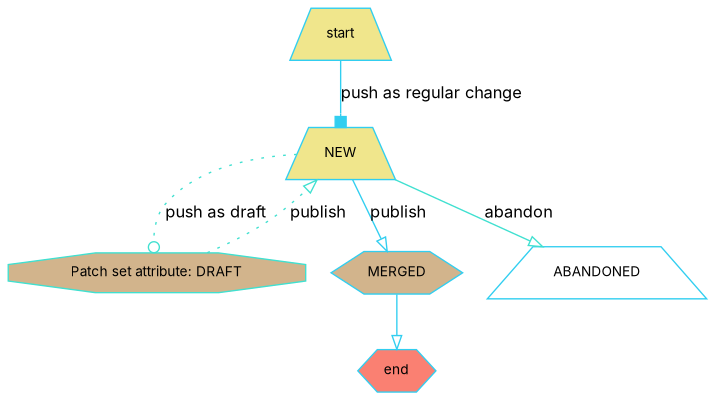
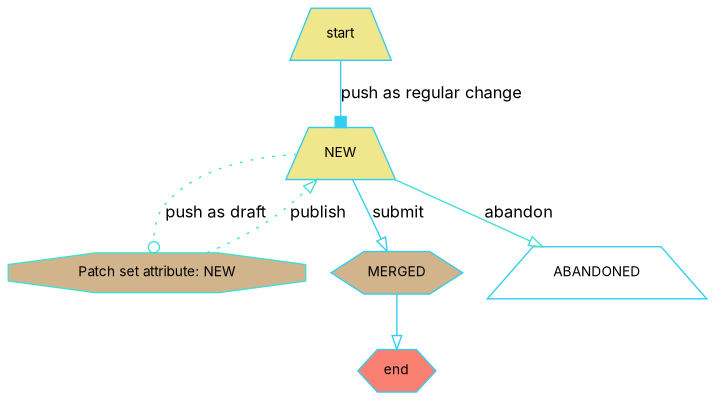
(398, 213) -> (398, 213)
(157, 273) -> (157, 273)
